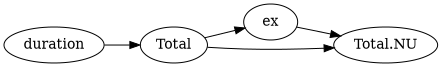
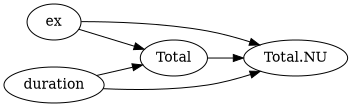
(220, 34) -> (107, 38)
none -> (178, 88)
